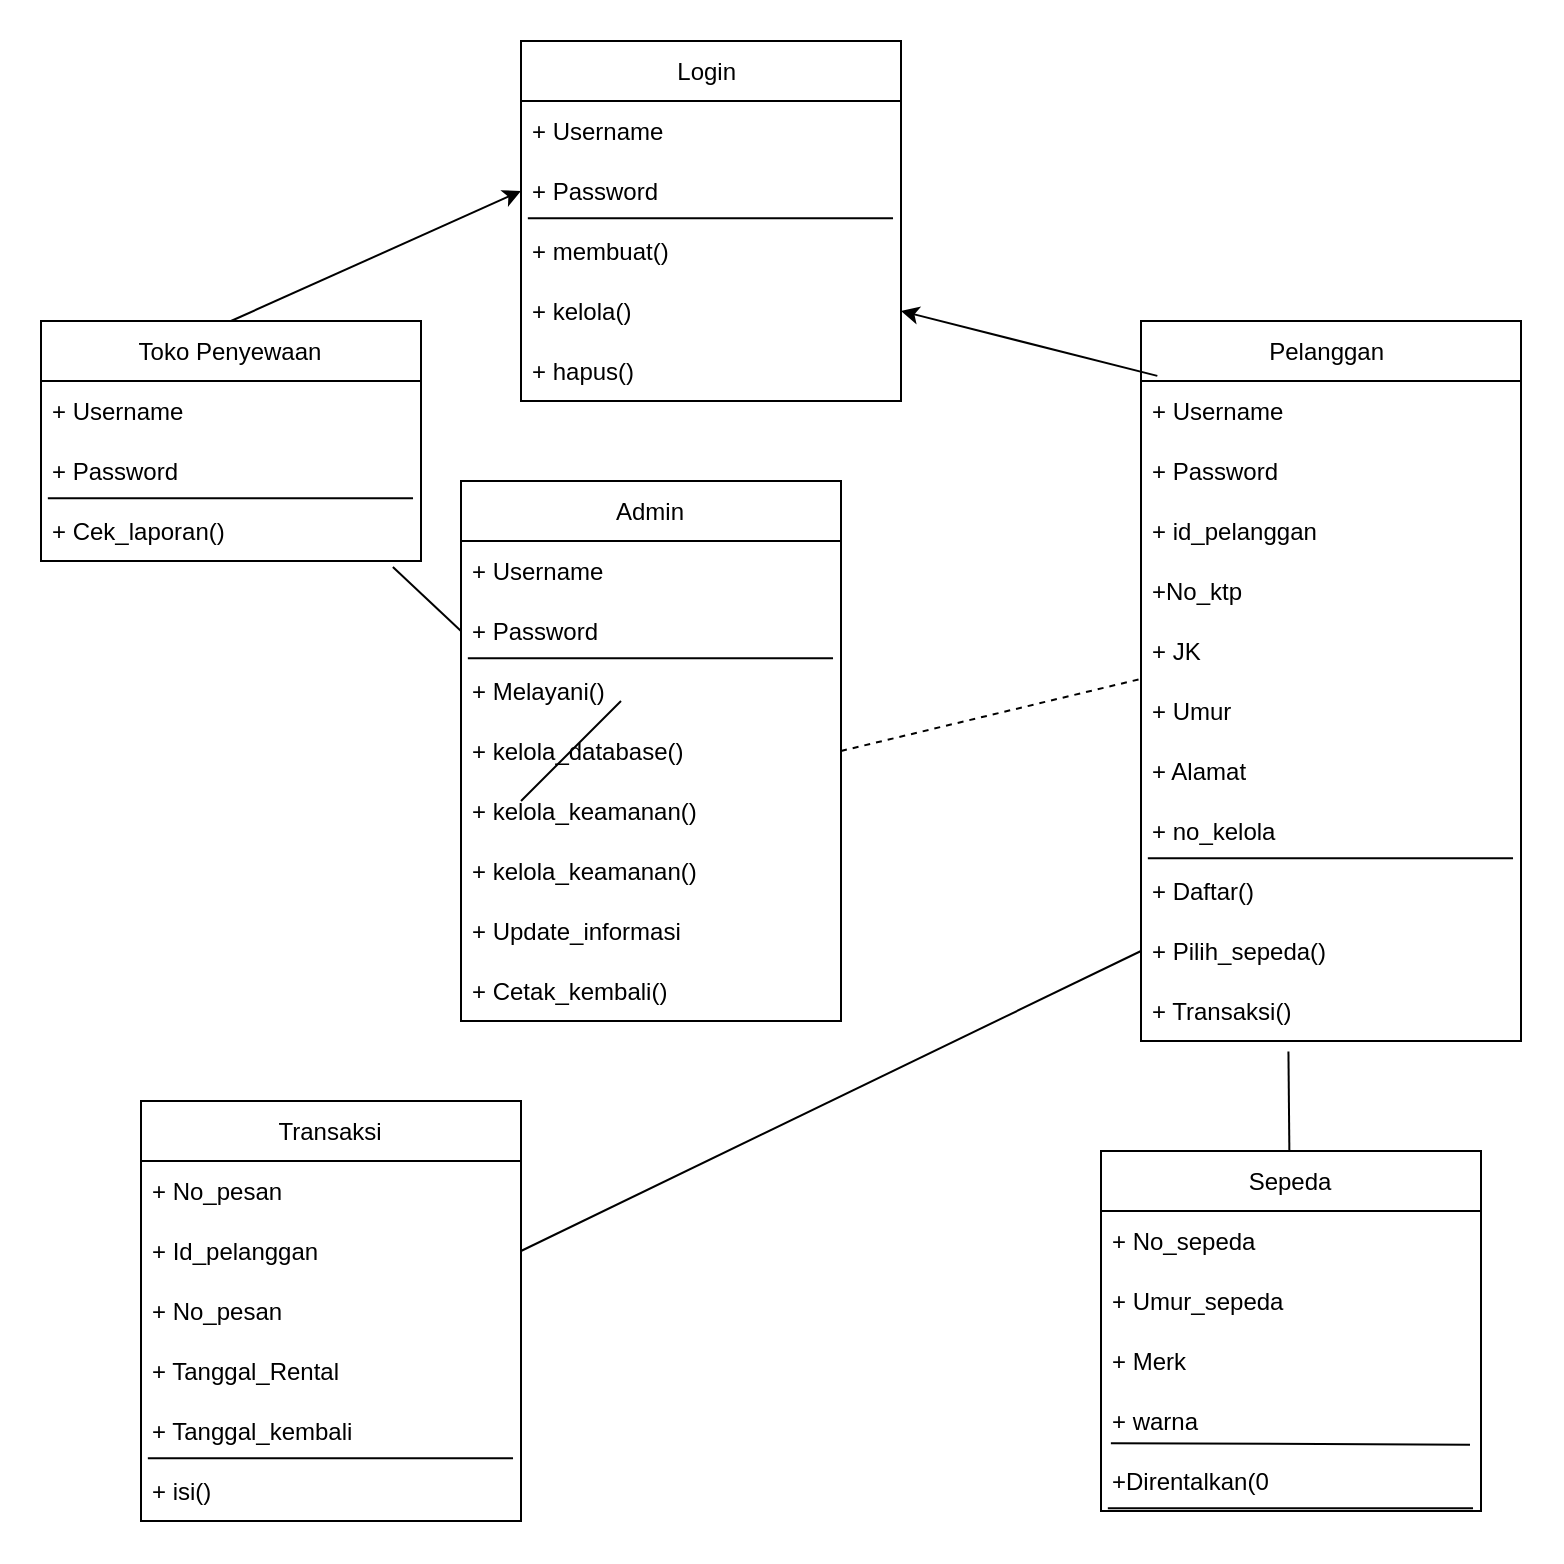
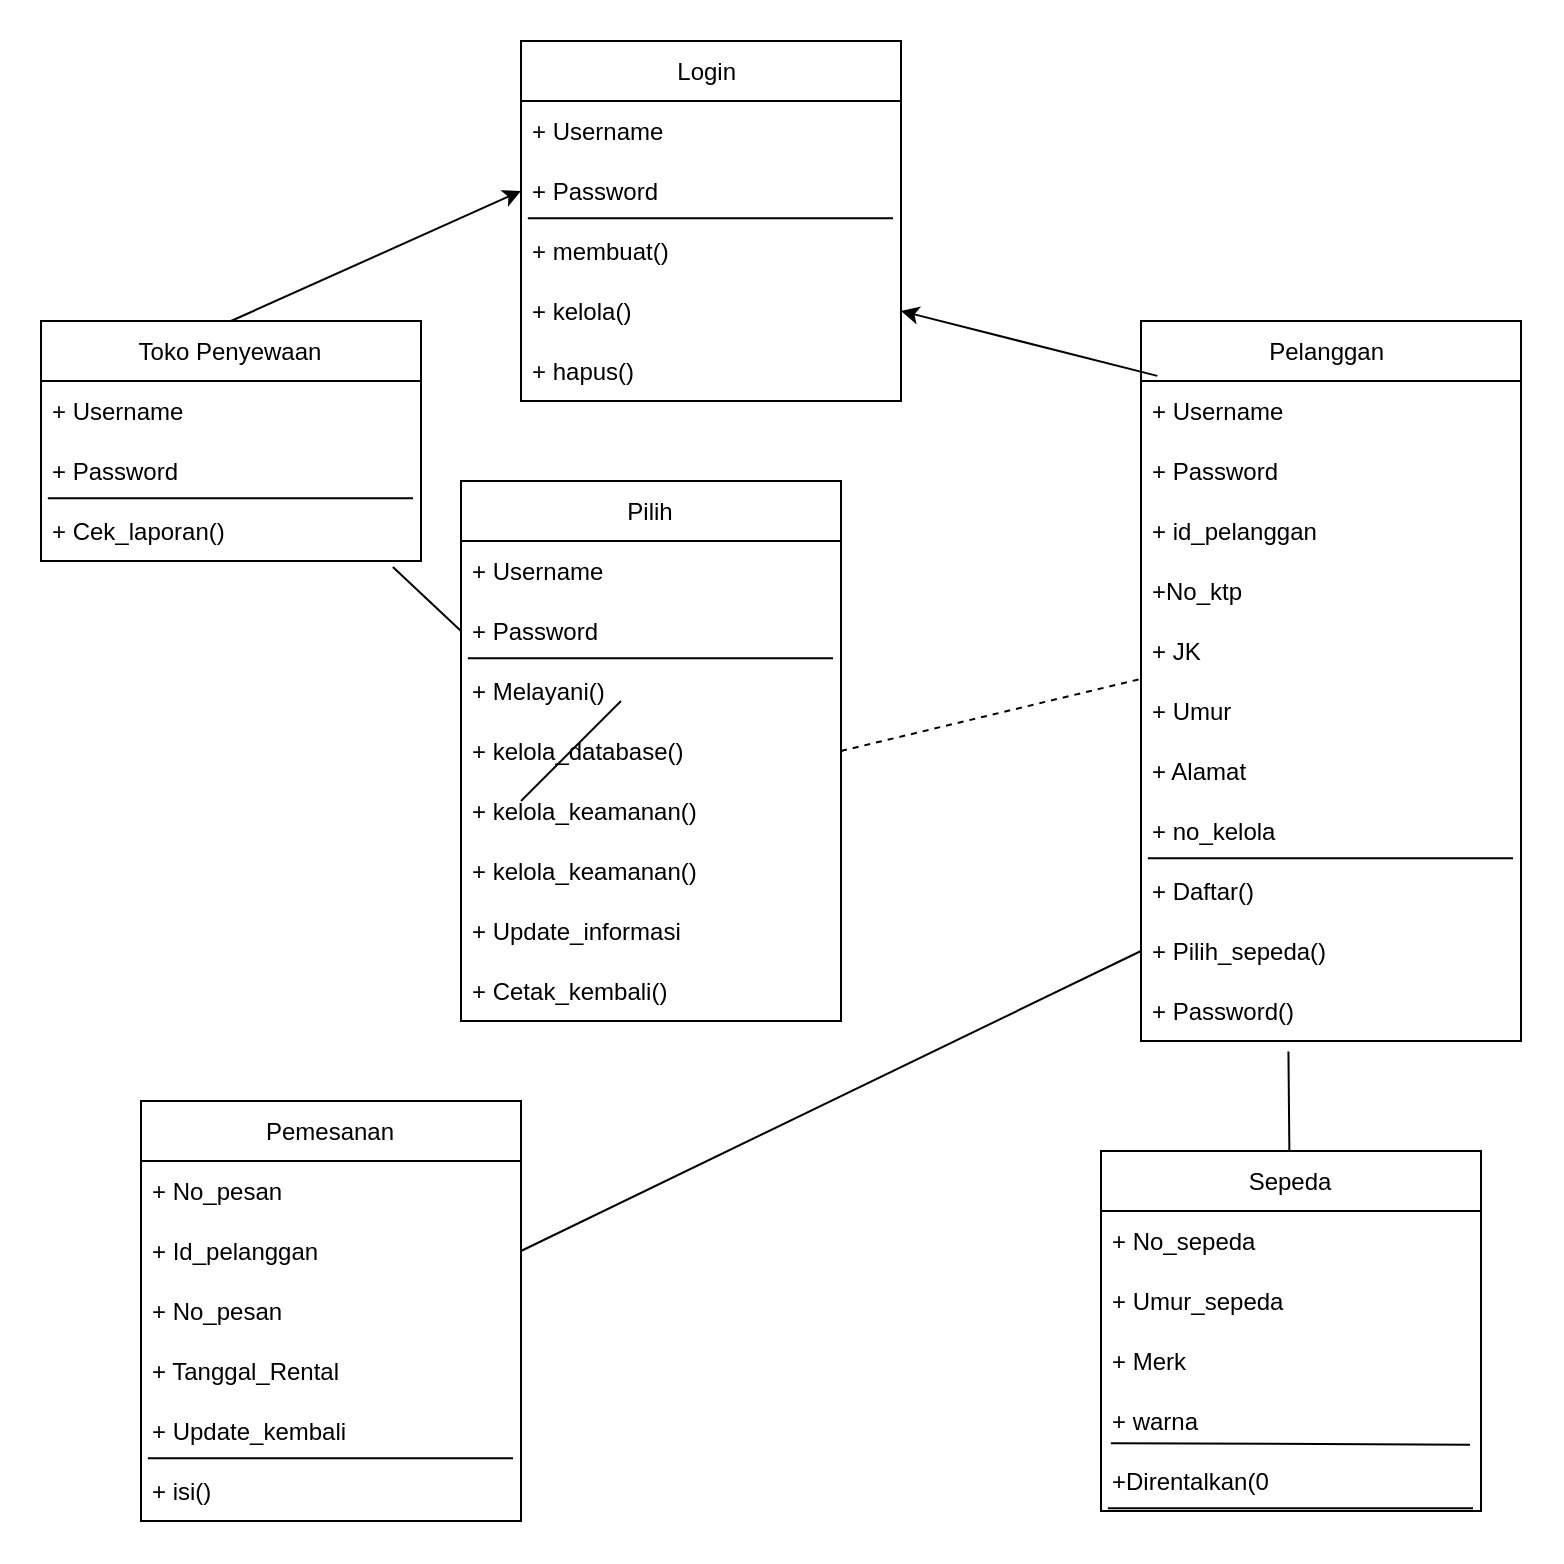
(650, 512) -> (650, 512)
(1233, 1012) -> (1230, 1012)
(330, 1132) -> (330, 1132)
(254, 1432) -> (250, 1432)
